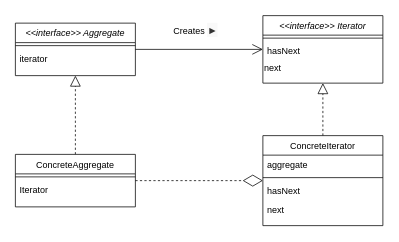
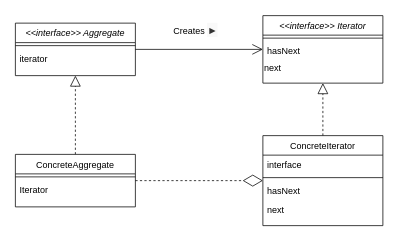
(290, 165) -> (289, 165)
